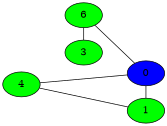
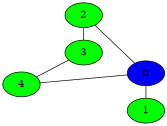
(84, 15) -> (84, 15)
(84, 98) -> (53, 68)
